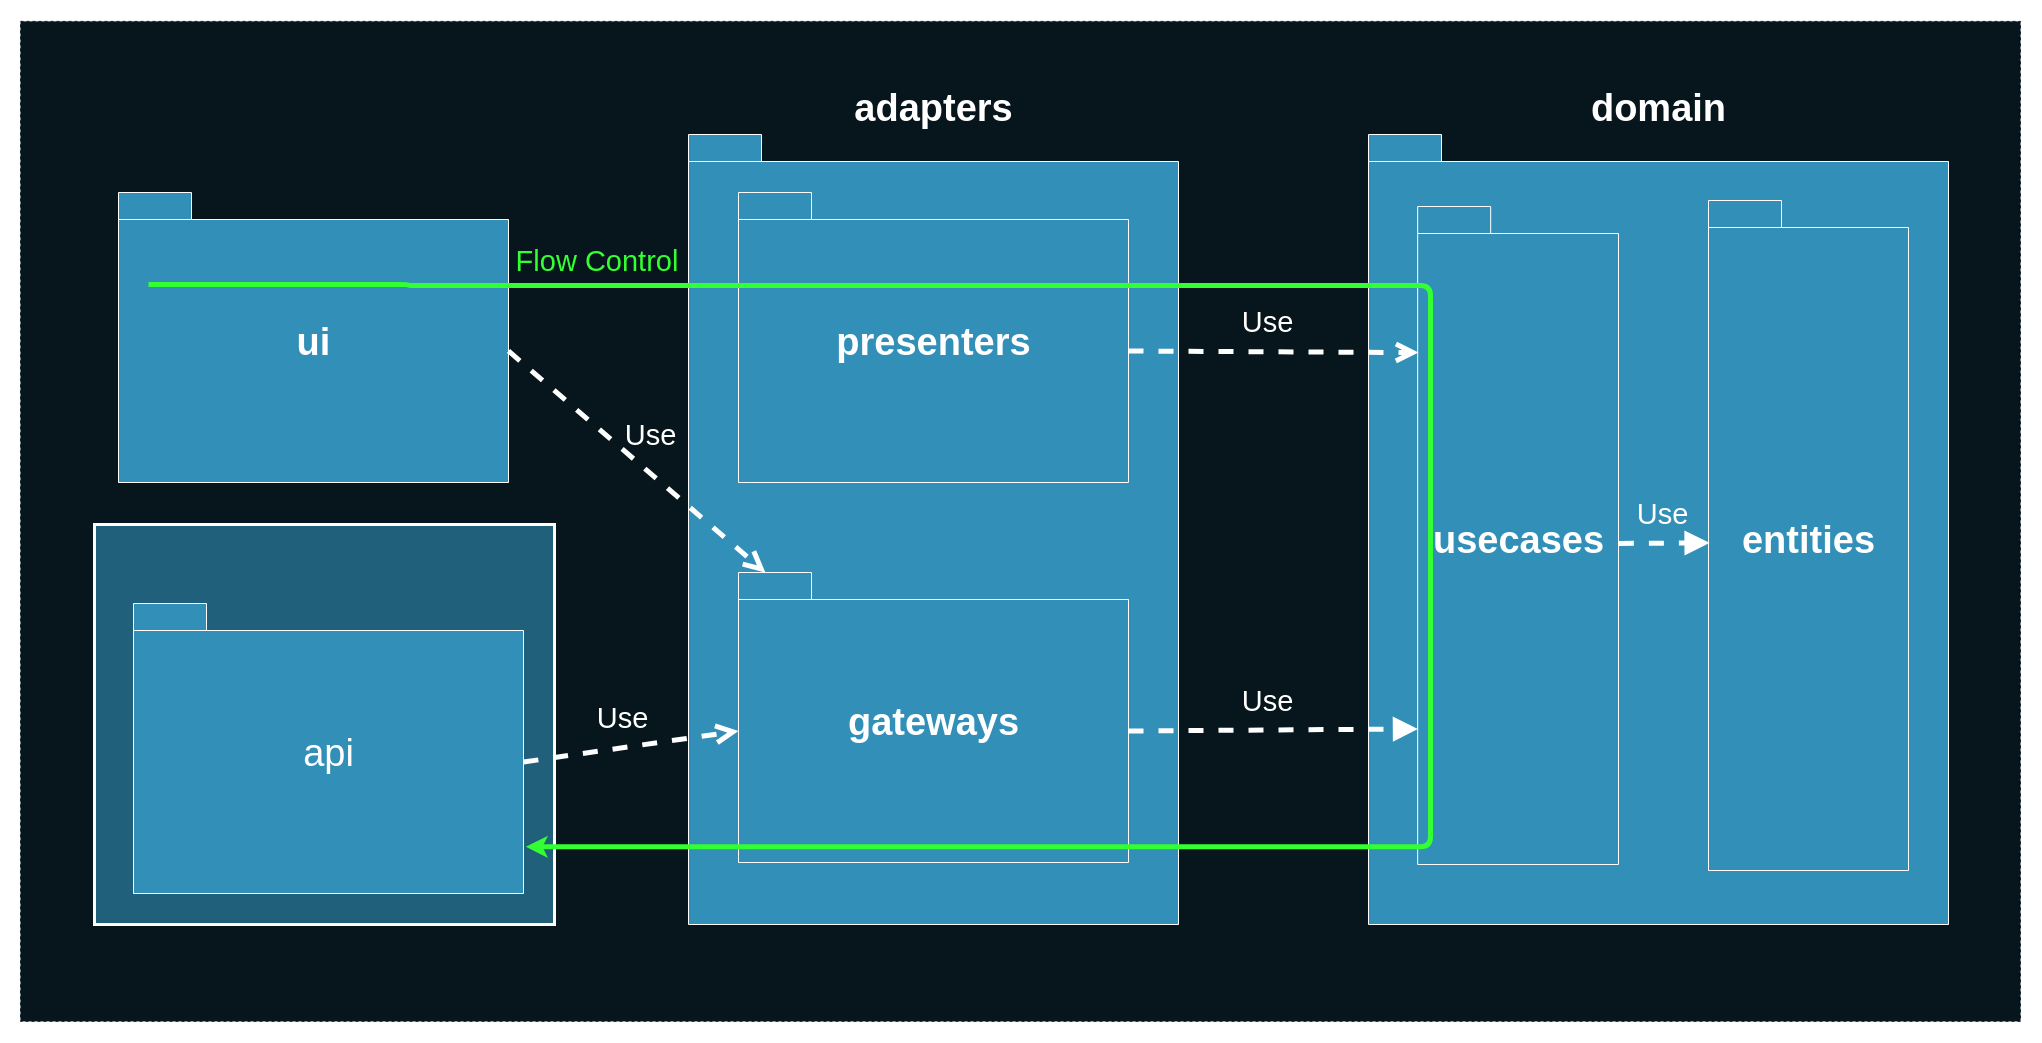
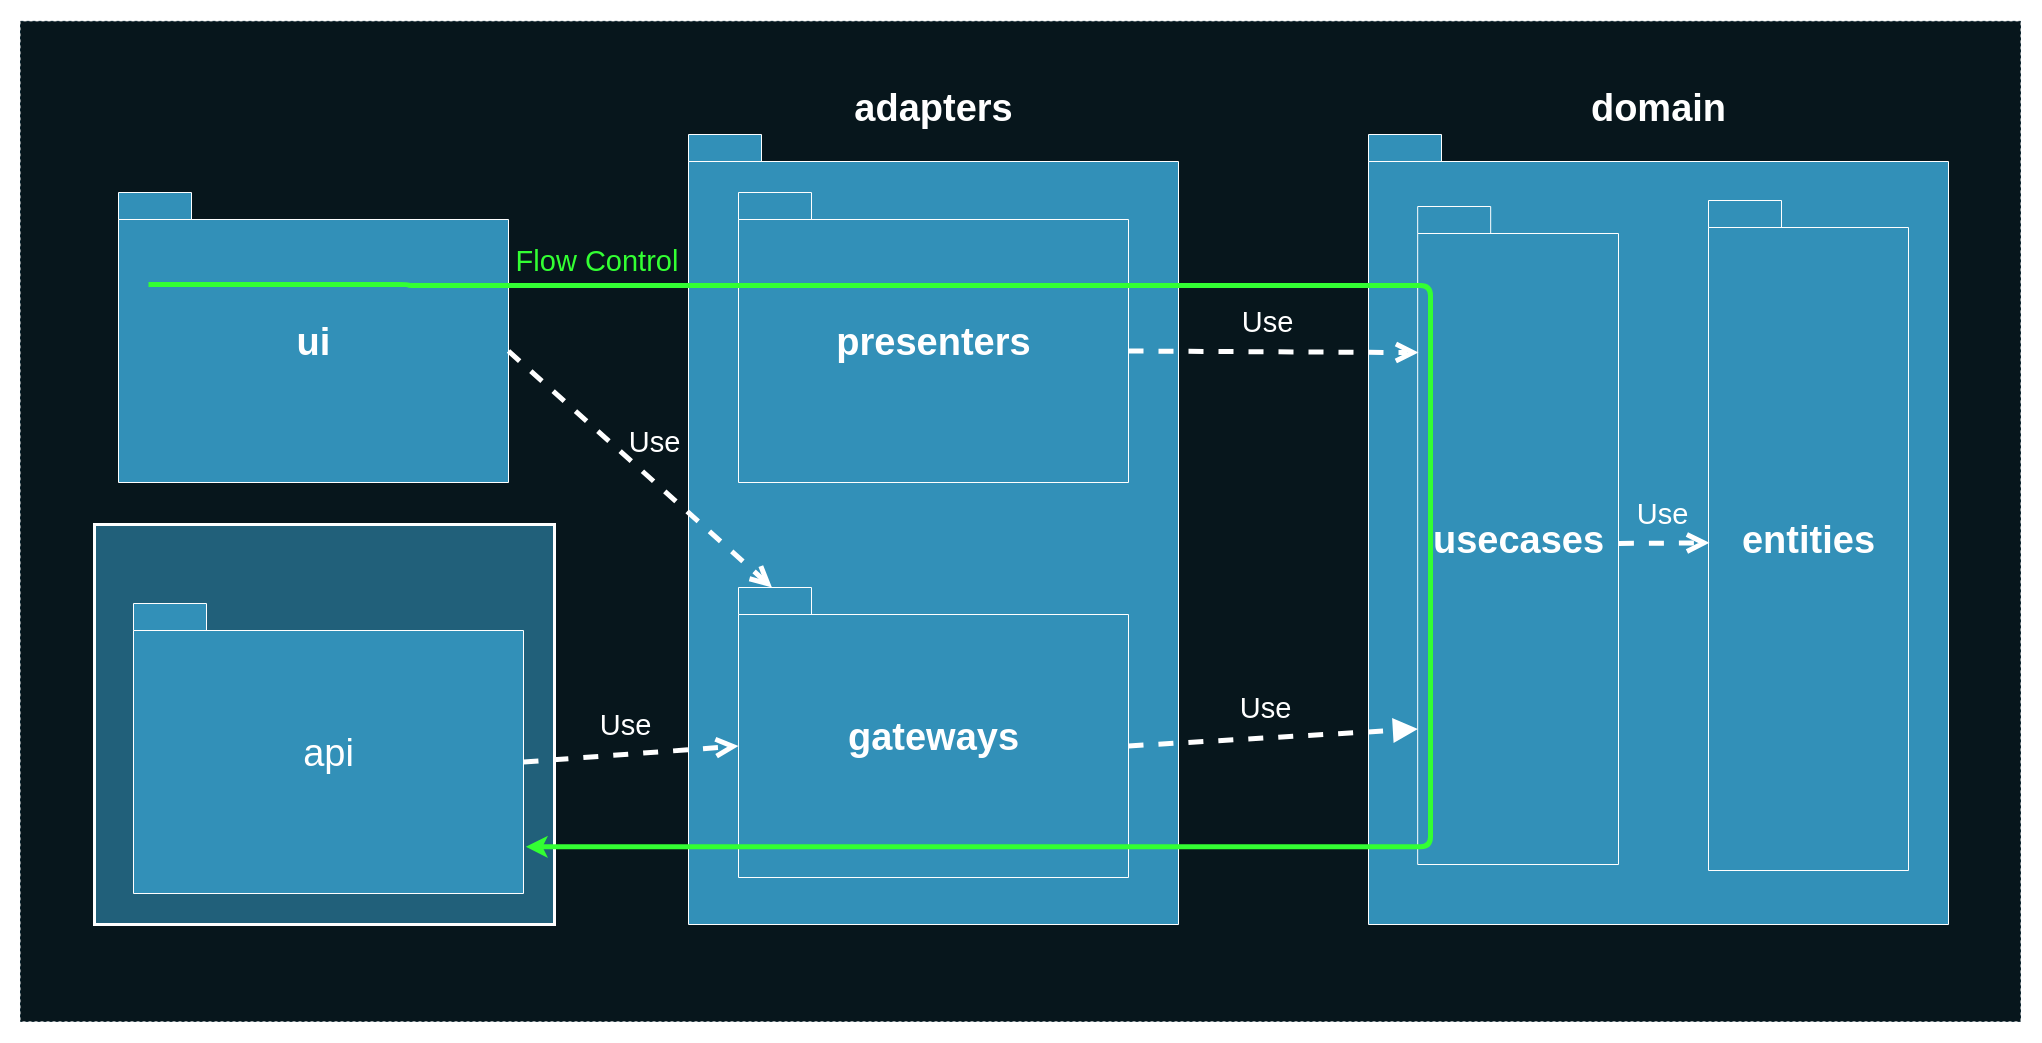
(1684, 543) -> (1695, 543)
(934, 718) -> (934, 733)
